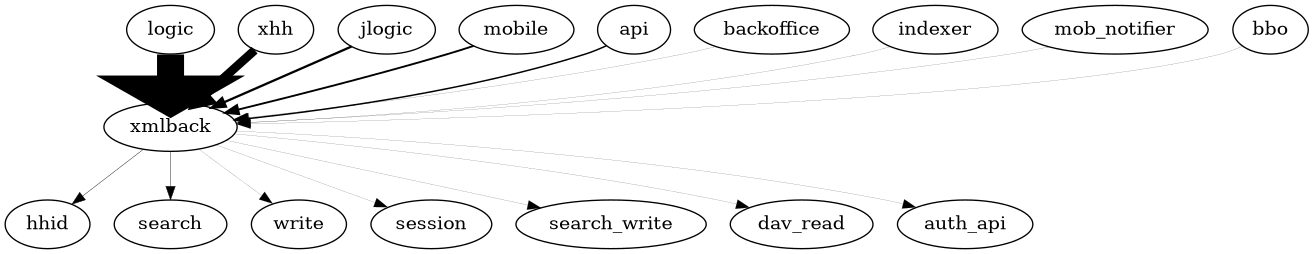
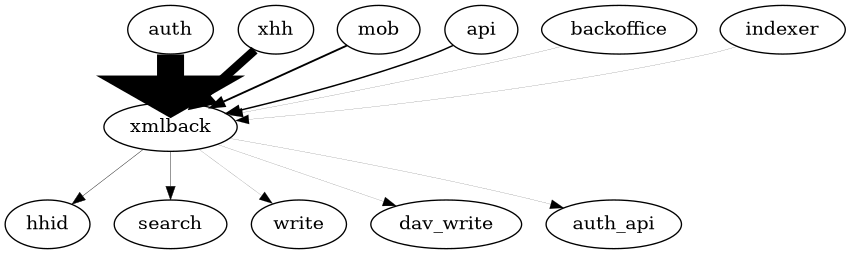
(171, 30) -> (171, 30)
(387, 30) -> none
(517, 30) -> (379, 30)
(1115, 30) -> none
(1271, 30) -> none
(431, 224) -> none
(611, 224) -> (446, 224)
(802, 224) -> none
